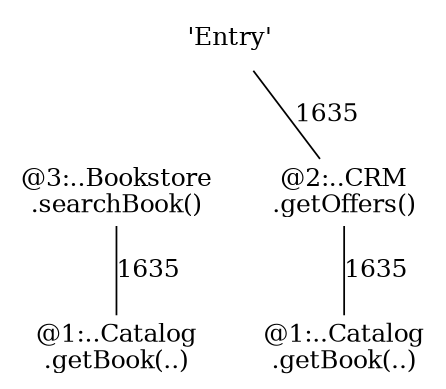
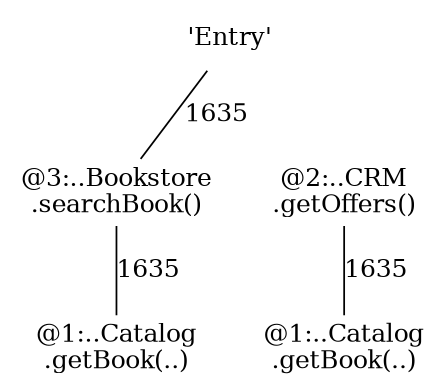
(287, 115) -> (174, 115)
